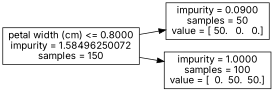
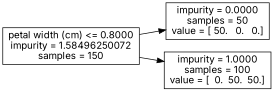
(218, 21) -> (218, 21)
